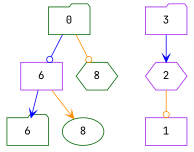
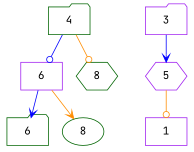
(69, 21) -> (69, 21)
(166, 76) -> (166, 76)
